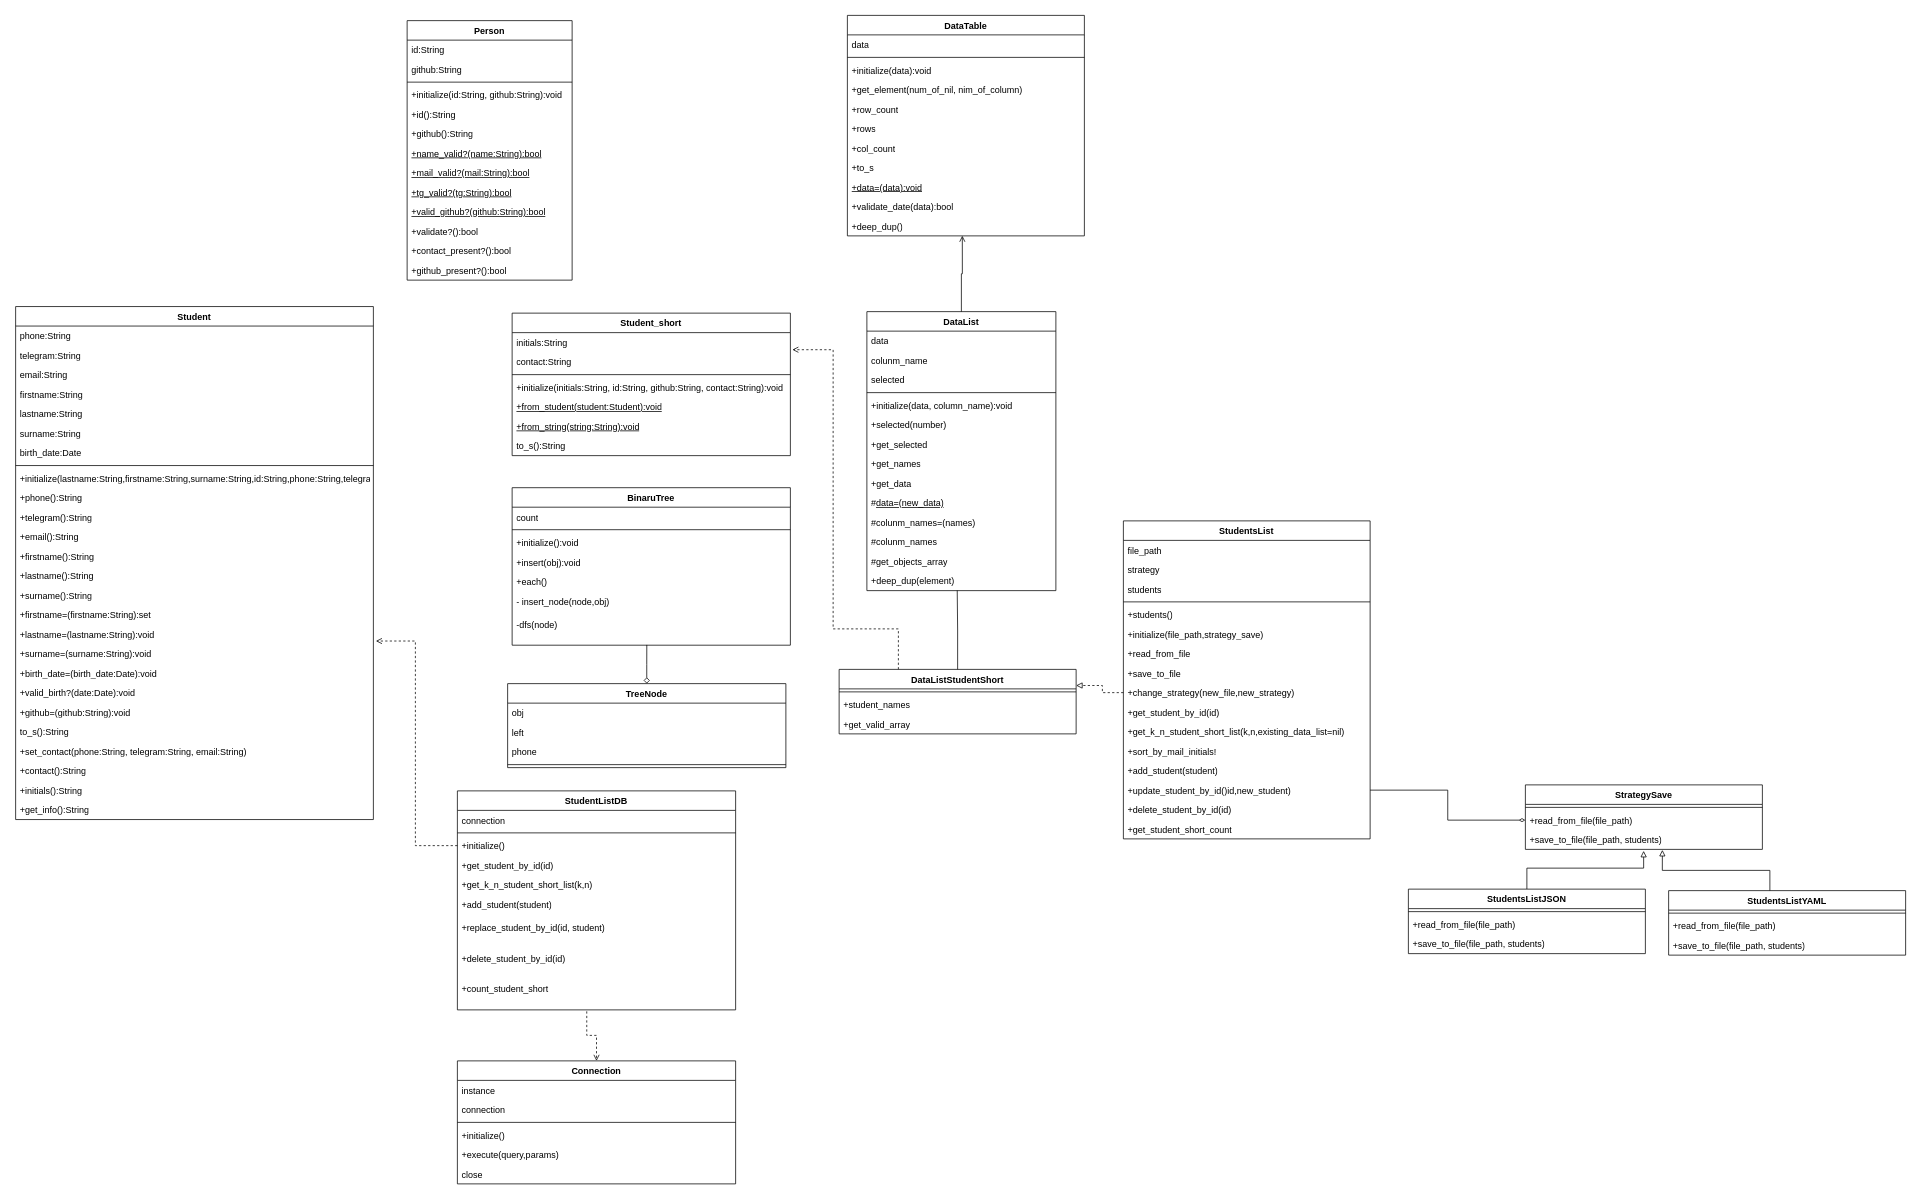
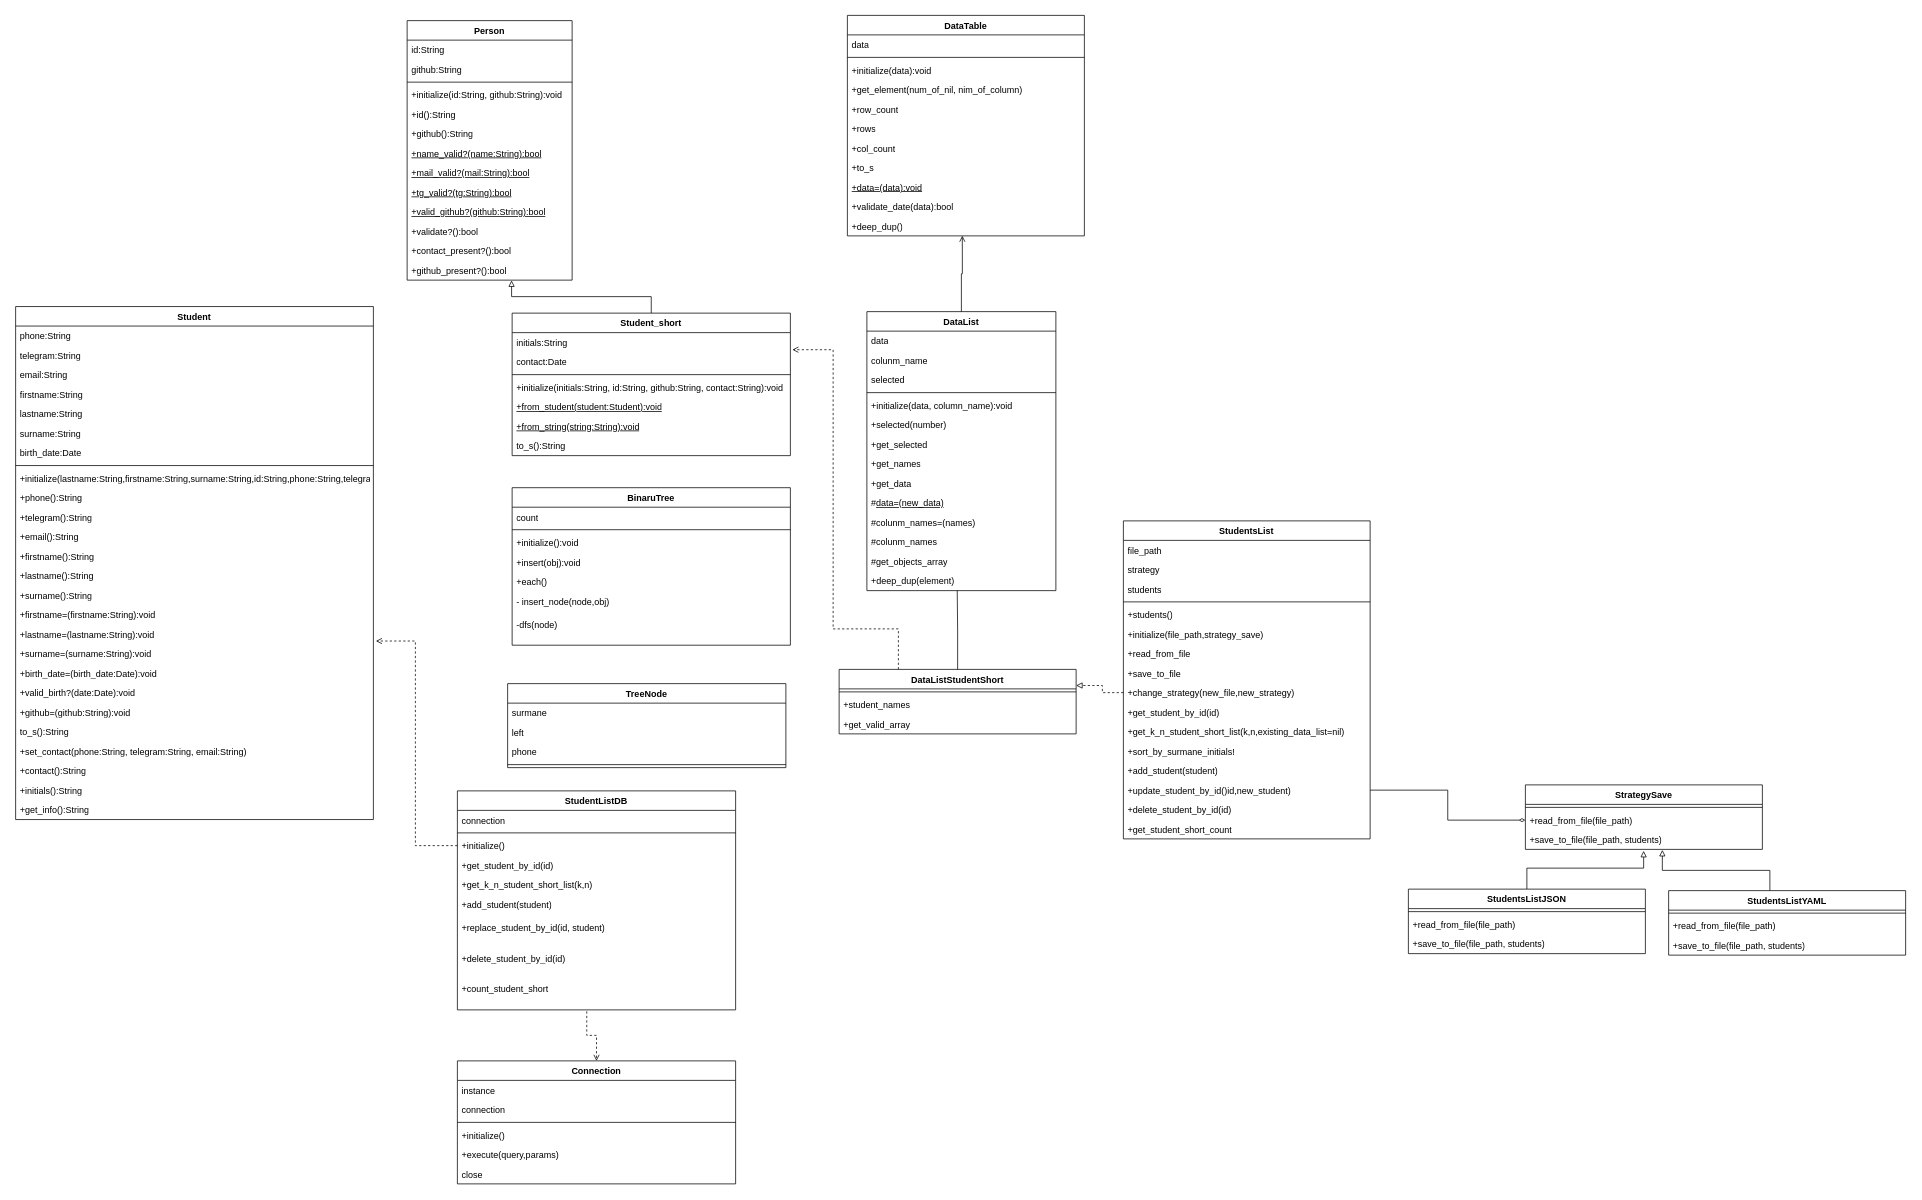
none -> (585, 297)
(549, 363) -> (545, 363)
(97, 616) -> (99, 616)
(647, 662) -> none
(519, 714) -> (530, 714)
(1177, 752) -> (1187, 752)
